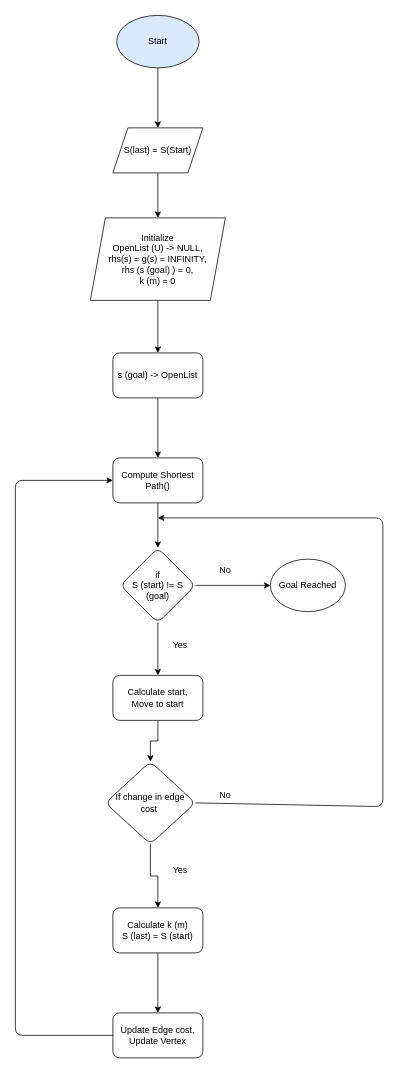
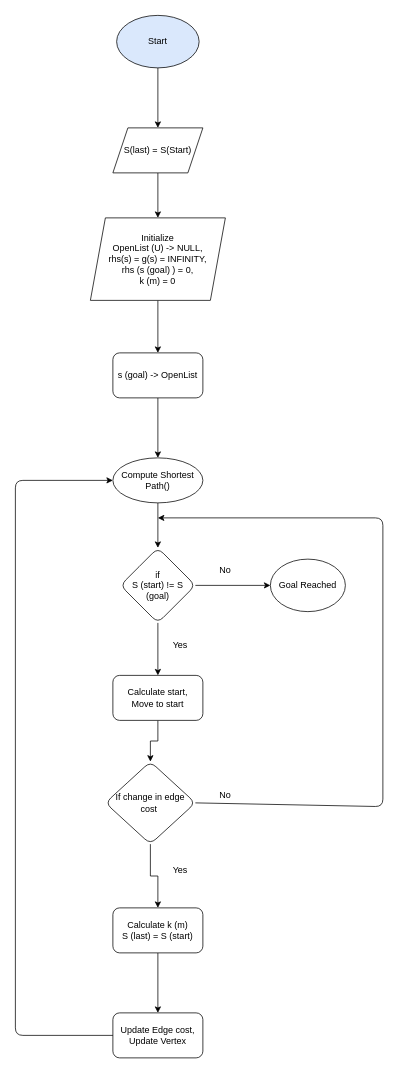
(158, 480) -> (158, 480)
